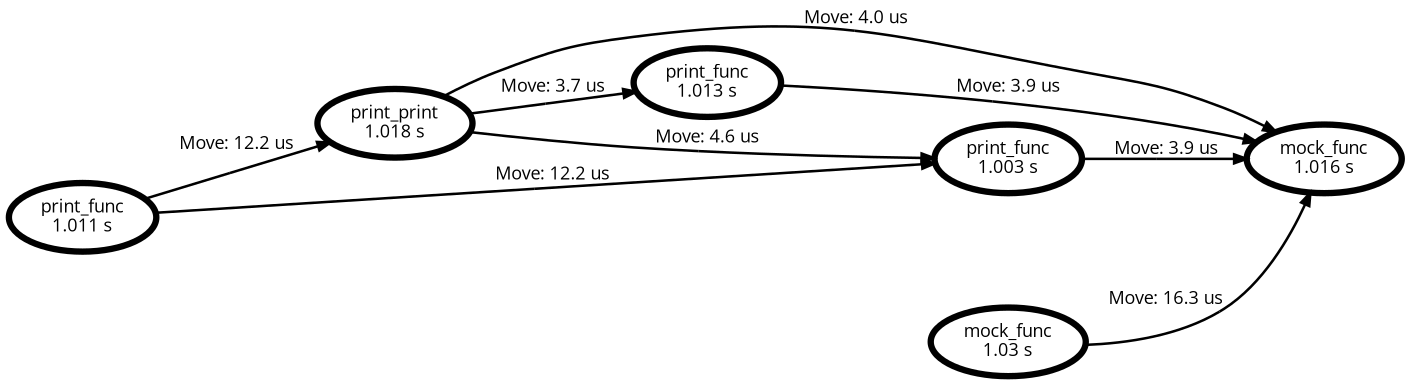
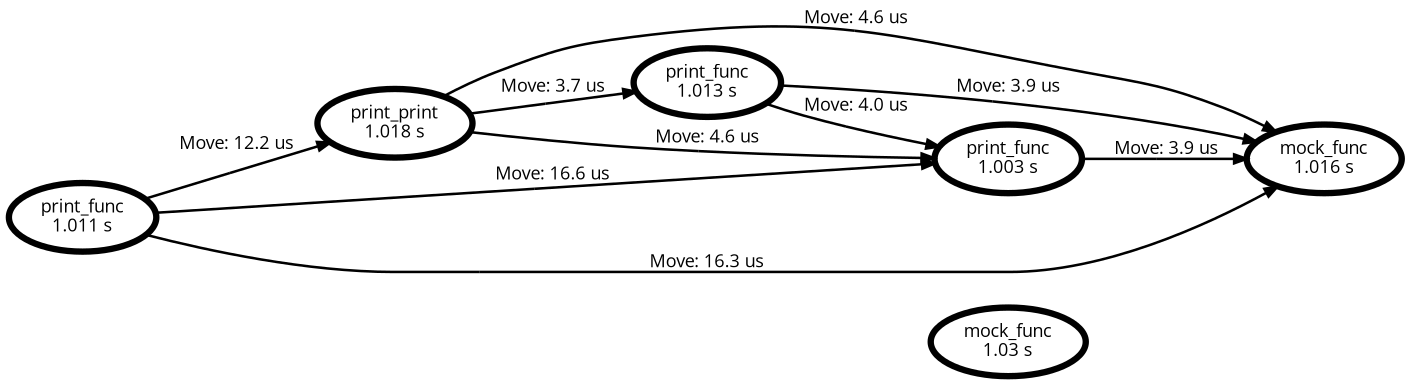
(856, 18) -> (856, 18)
none -> (845, 126)
(553, 175) -> (553, 175)
(1219, 312) -> (712, 272)
